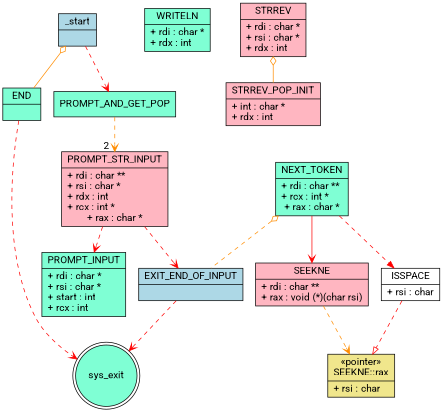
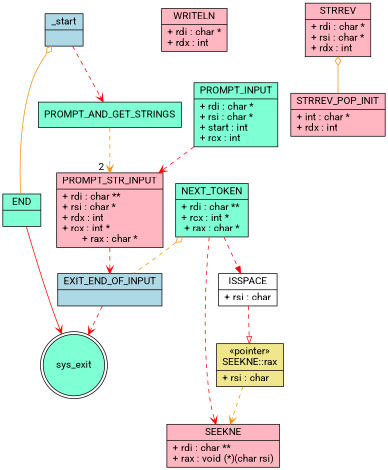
(177, 30) -> (194, 30)
(115, 104) -> (110, 115)
(100, 236) -> (179, 158)
(312, 236) -> (205, 328)
(15, 246) -> (42, 277)
(335, 327) -> (238, 402)
